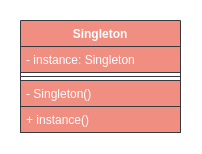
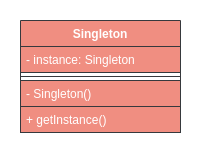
(63, 120) -> (75, 120)
